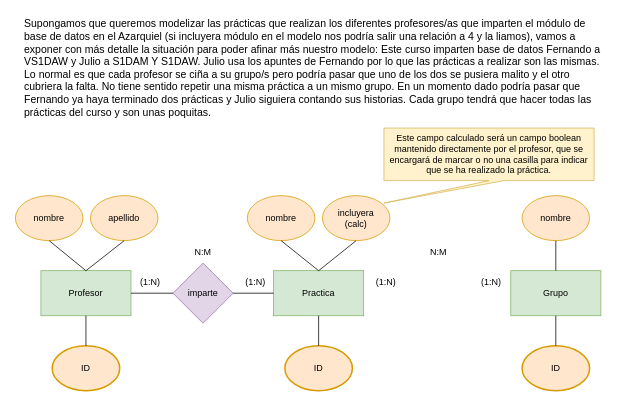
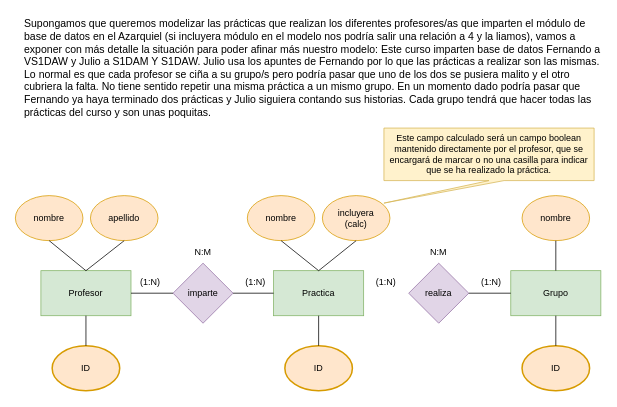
none -> (438, 293)
none -> (489, 293)
